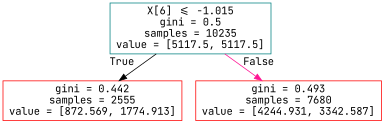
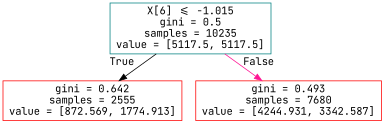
(92, 101) -> (92, 101)
